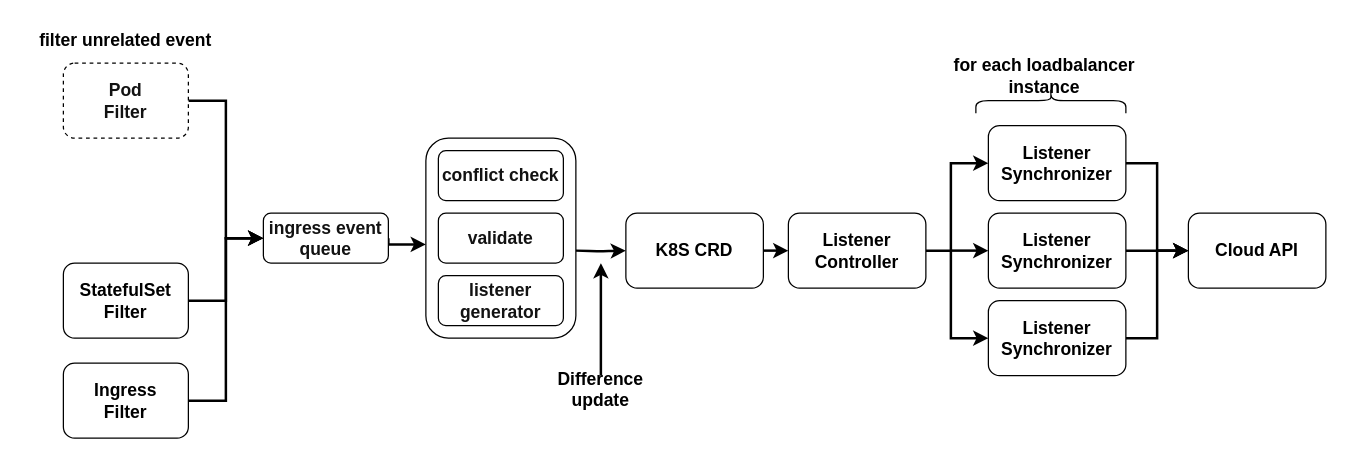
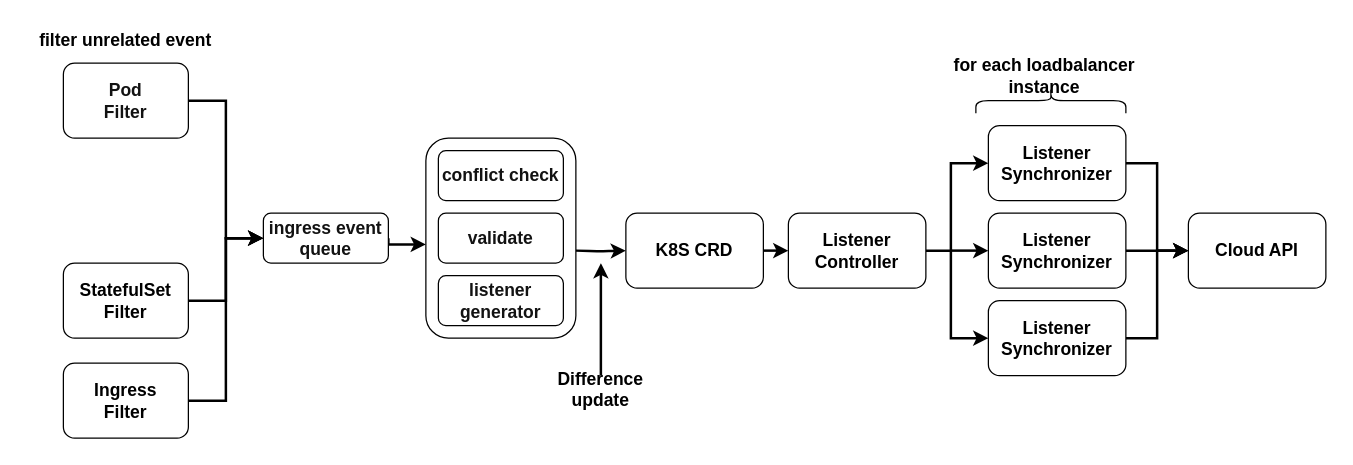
(126, 101) -> (126, 101)
